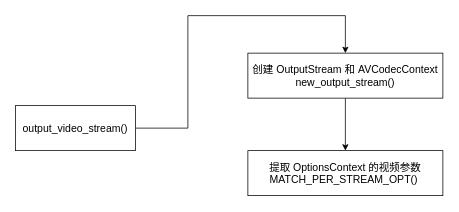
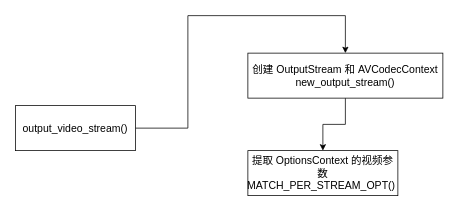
(345, 173) -> (323, 173)
